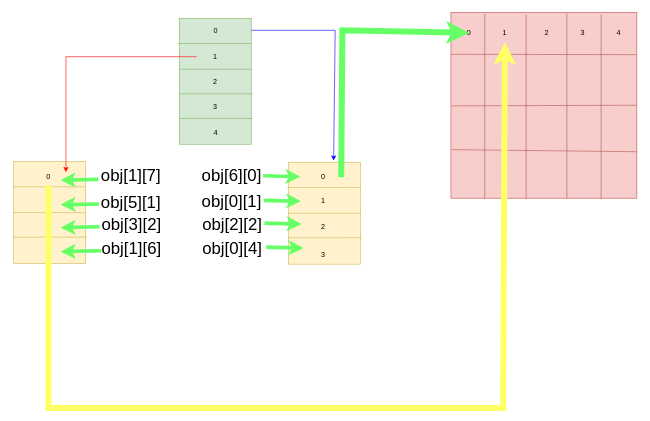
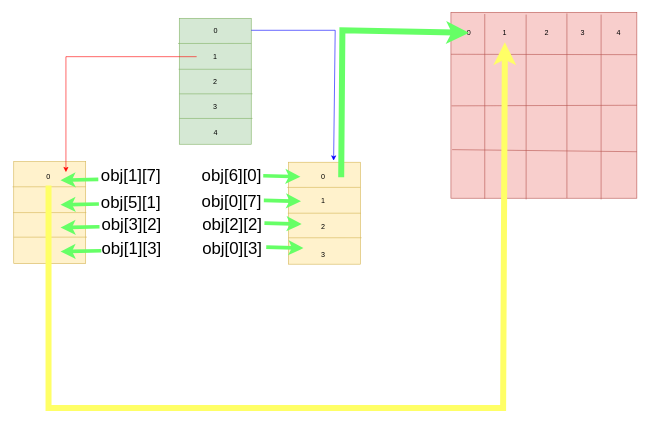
(232, 201) -> (232, 201)
(232, 248) -> (232, 248)
(131, 249) -> (131, 249)
